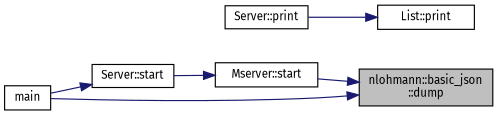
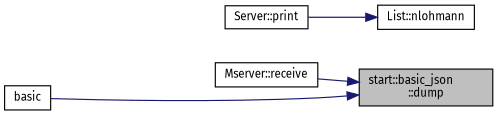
(426, 17) -> (426, 17)
(267, 75) -> (267, 75)
(133, 76) -> none
(426, 88) -> (426, 88)
(28, 98) -> (28, 98)
